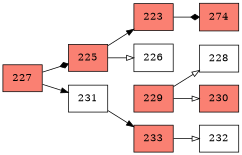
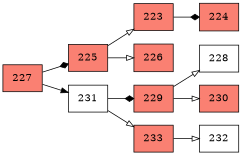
(219, 17) -> (219, 17)
(118, 39) -> (118, 39)
(154, 58) -> (154, 58)
none -> (117, 99)
(118, 117) -> (118, 117)
